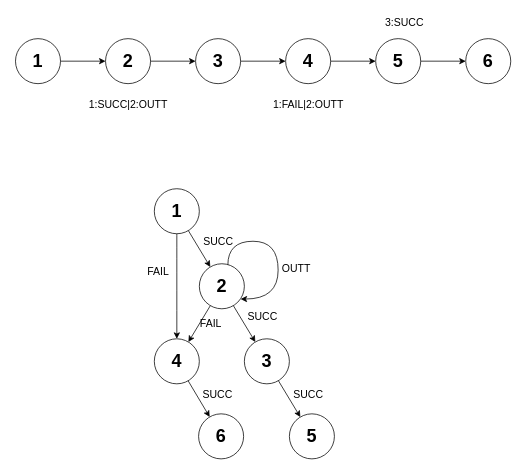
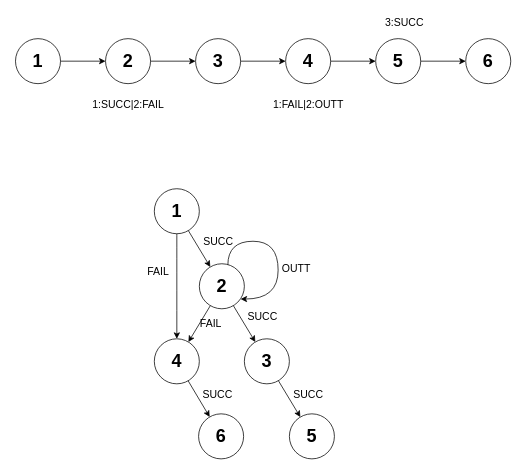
(128, 105) -> (128, 105)
